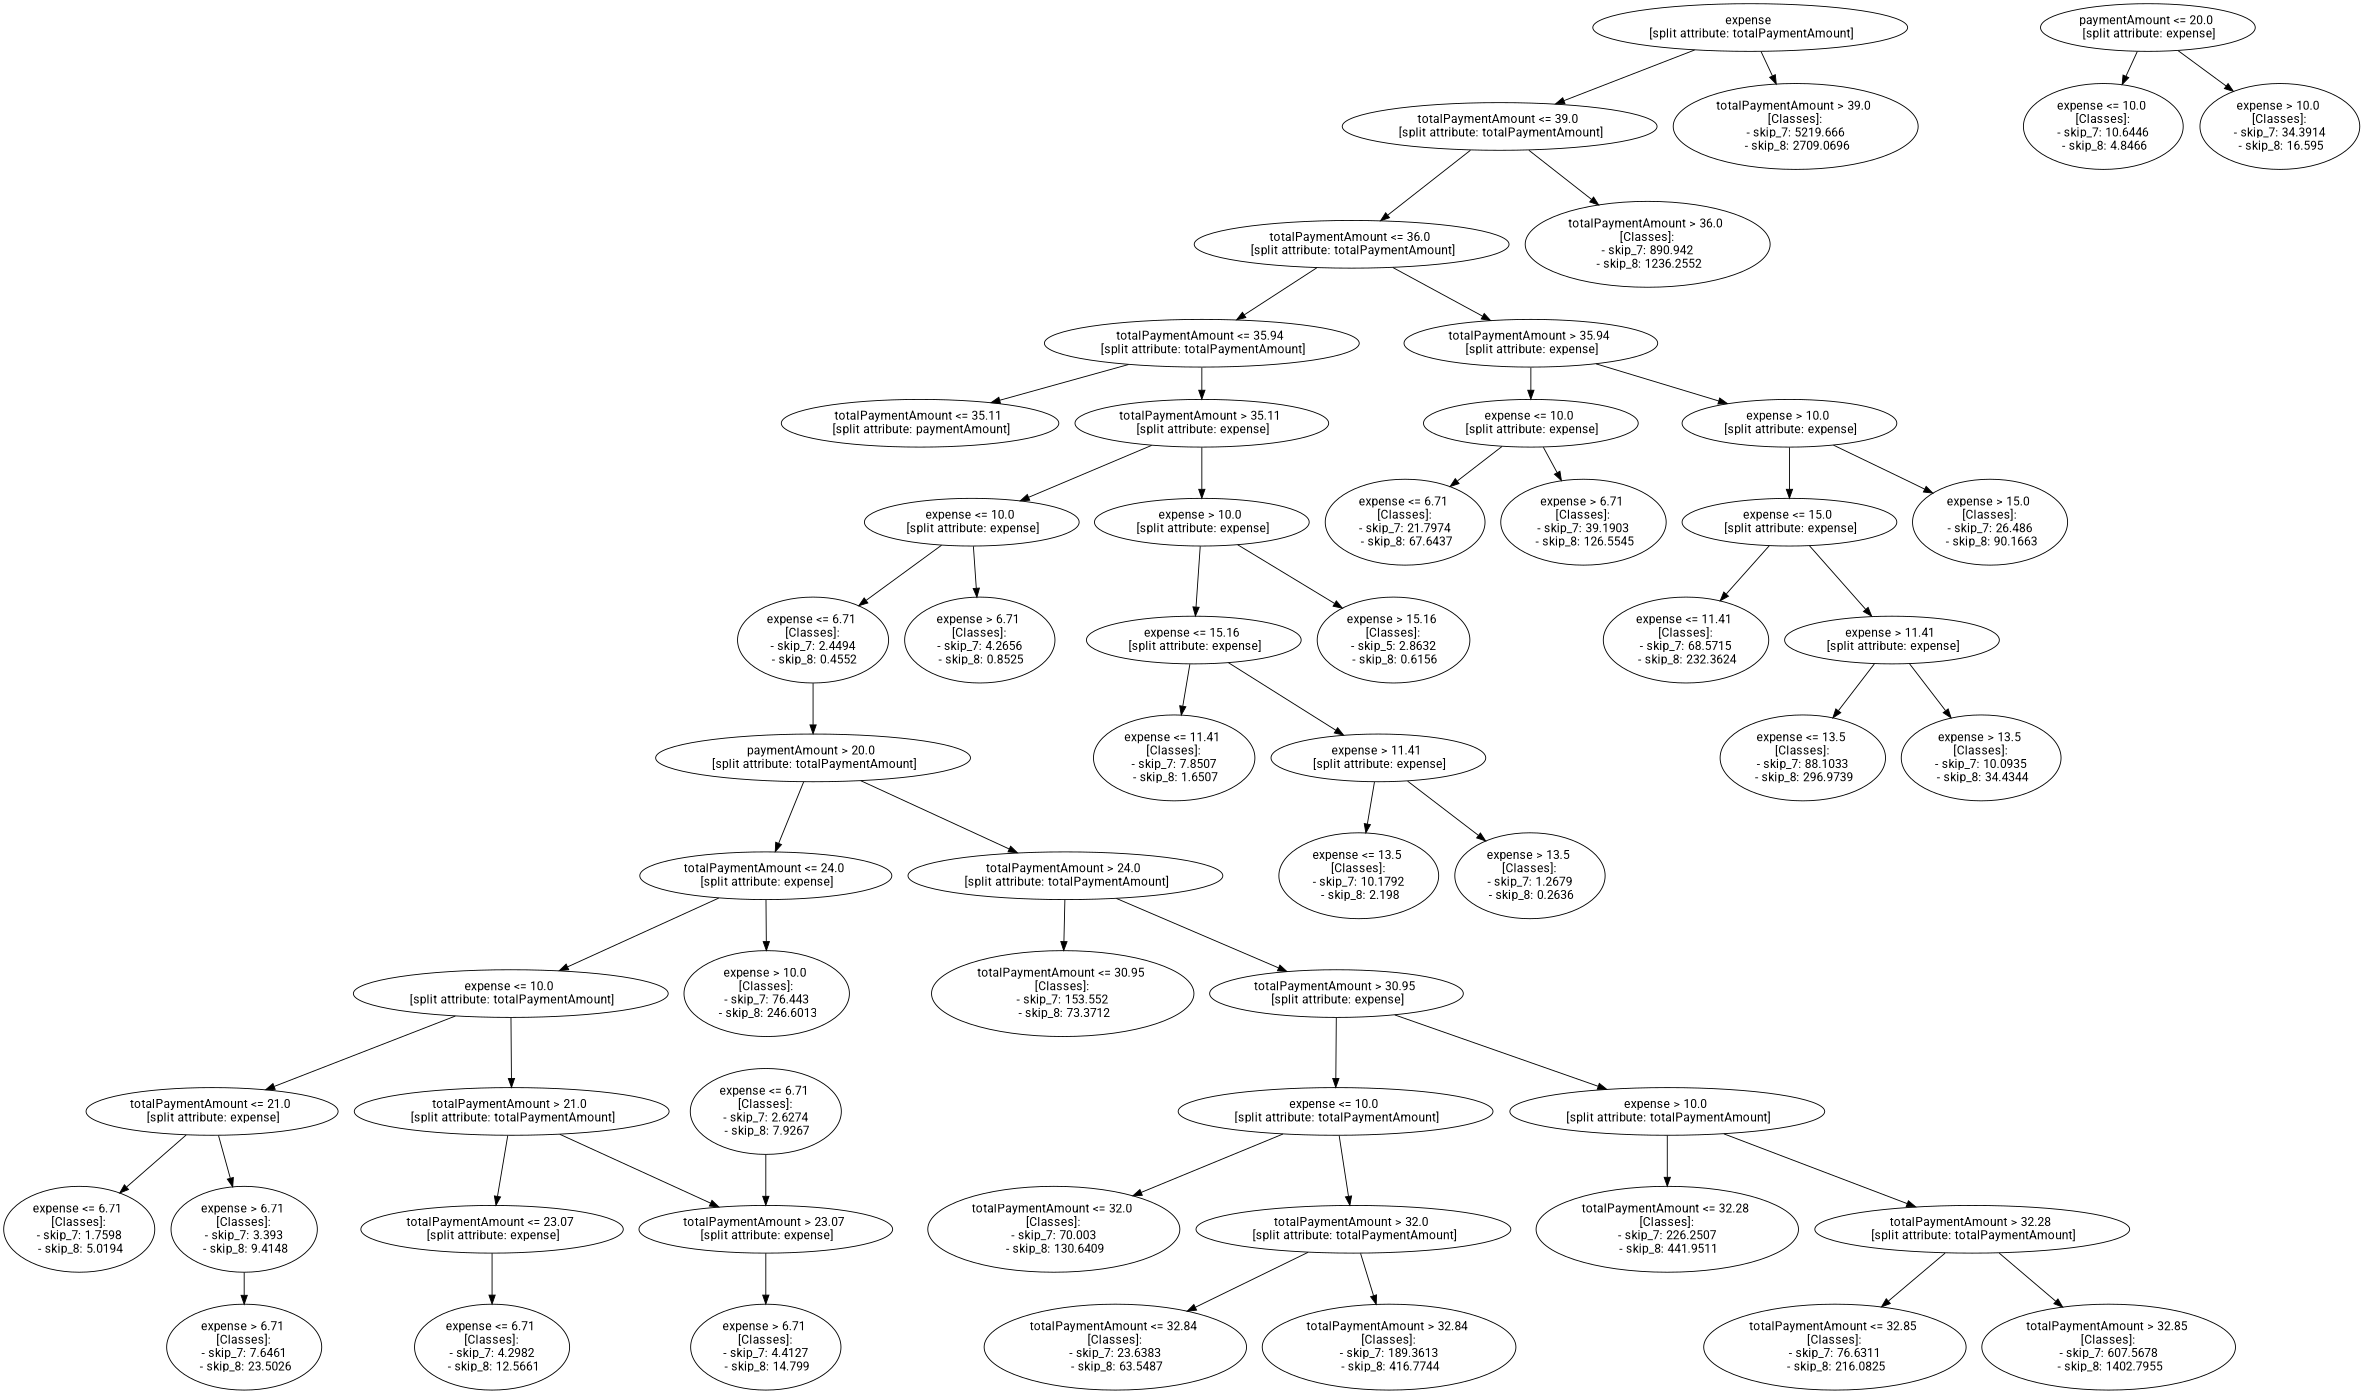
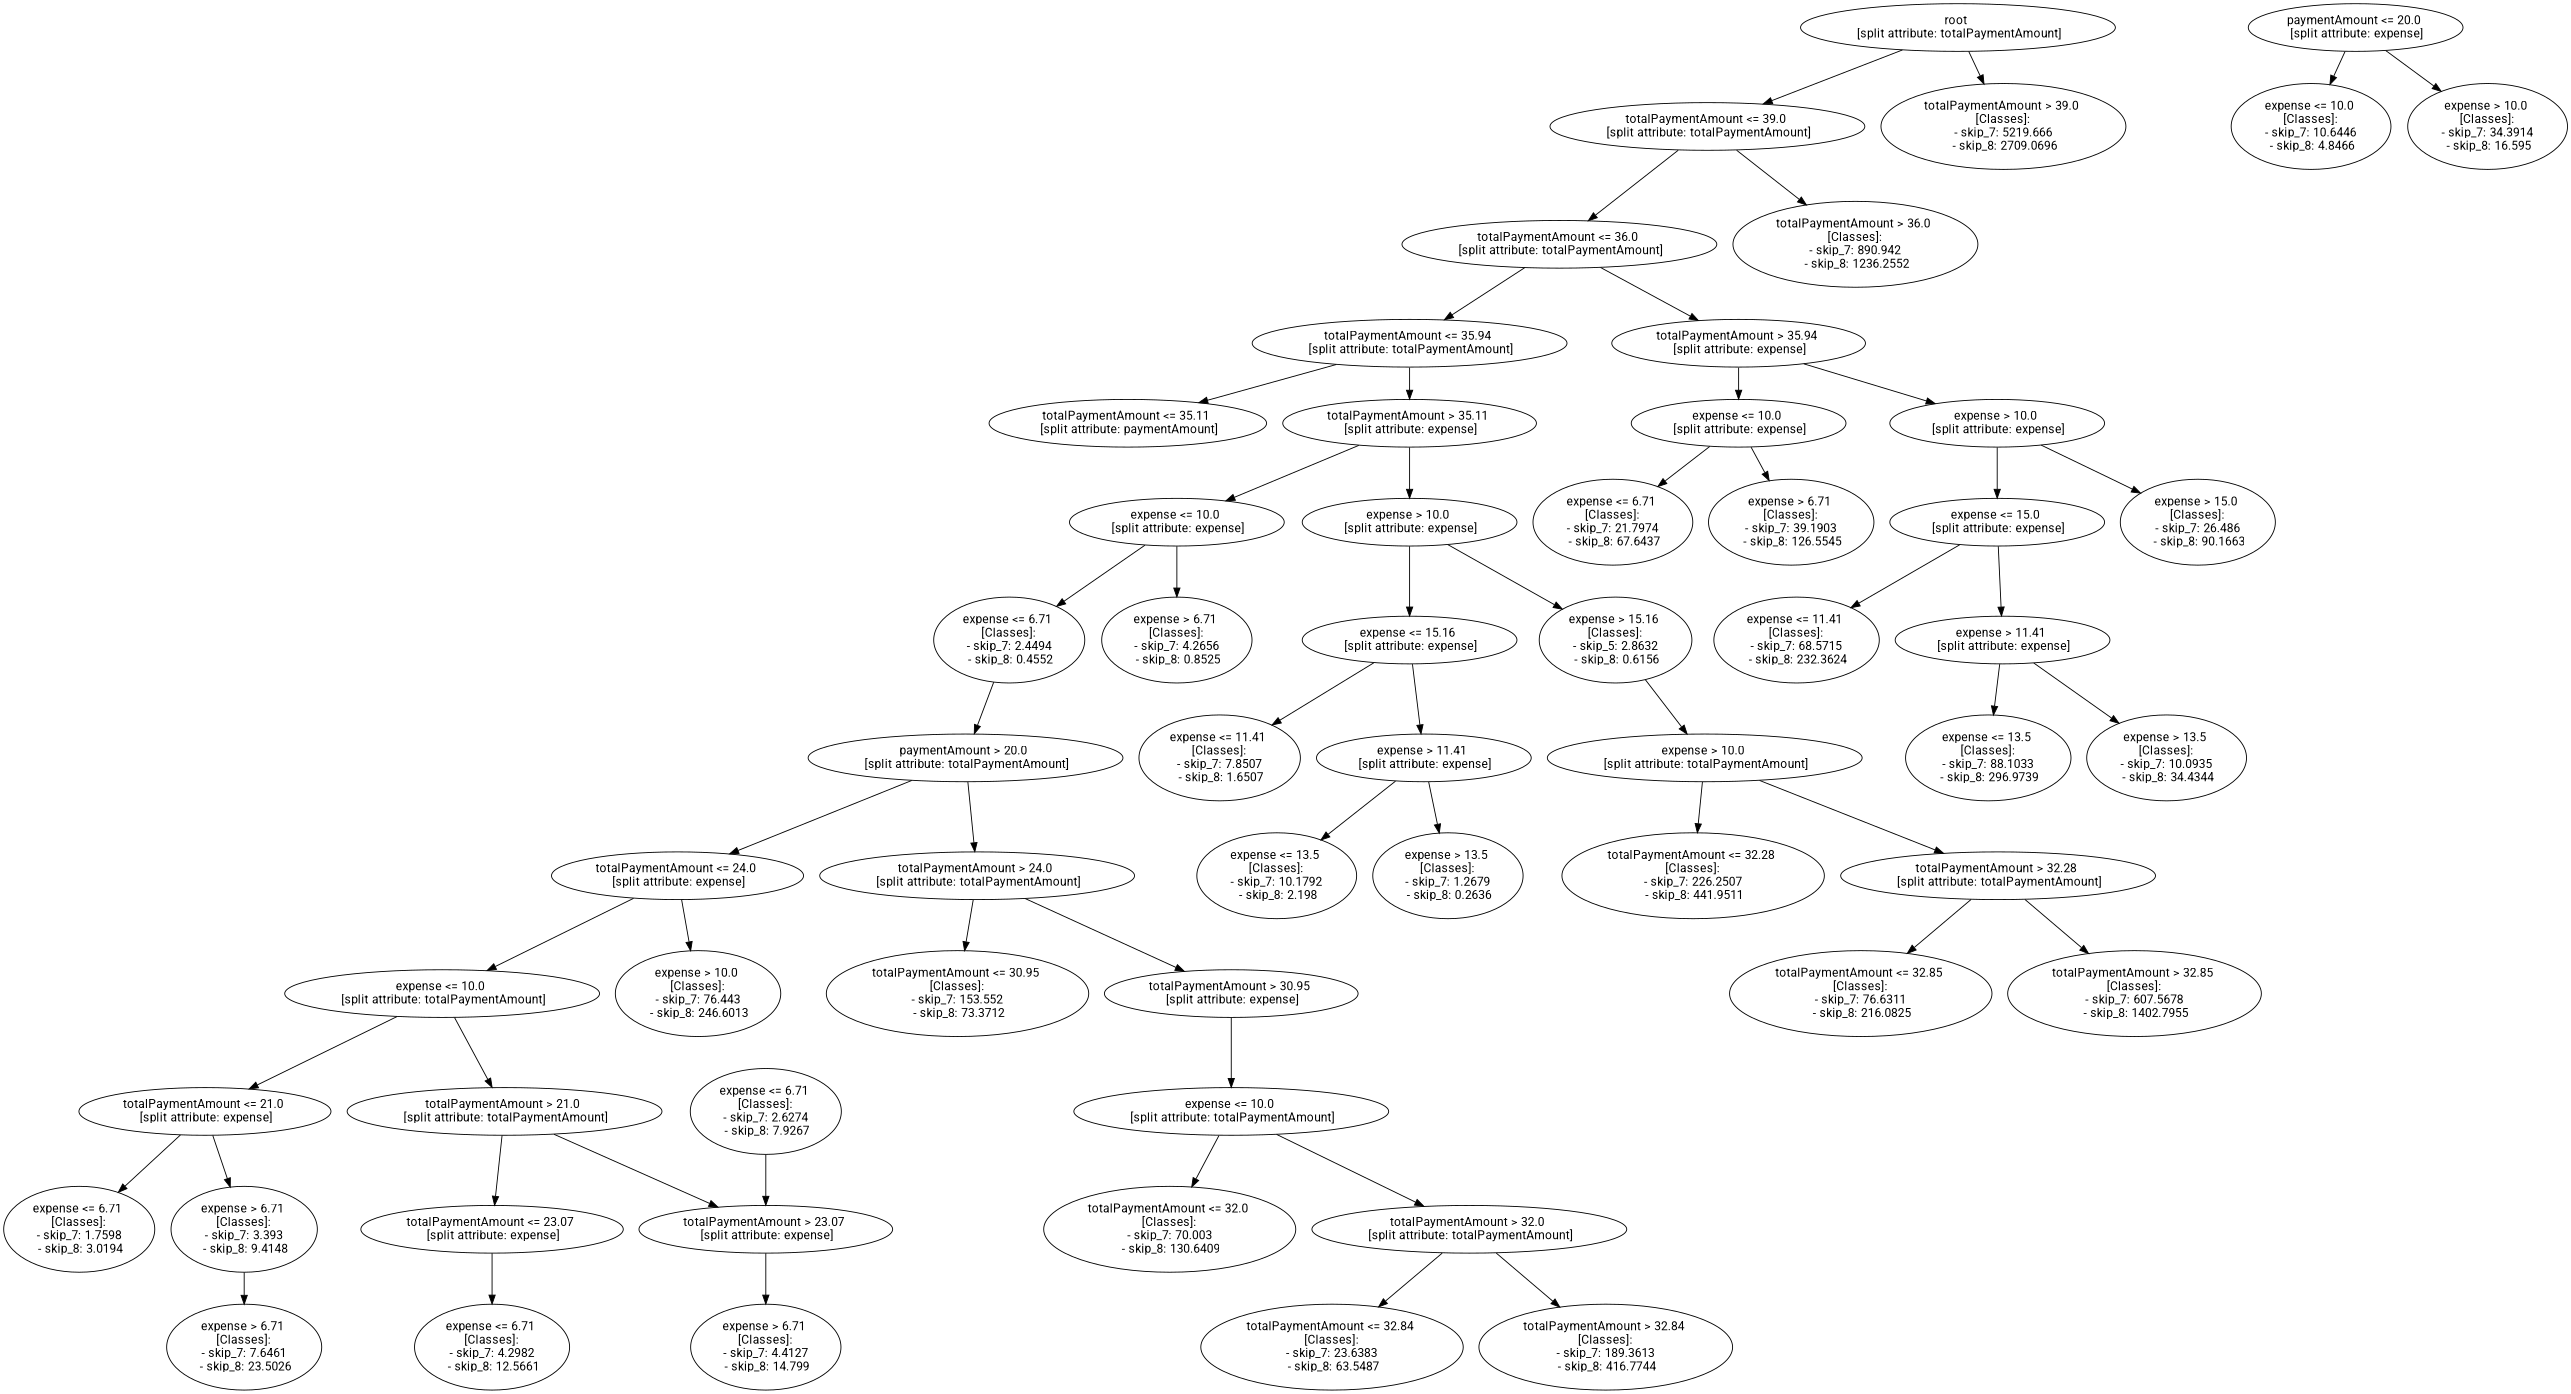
(1750, 28) -> (1958, 28)
(1496, 1051) -> (1663, 703)
(79, 1229) -> (79, 1229)
